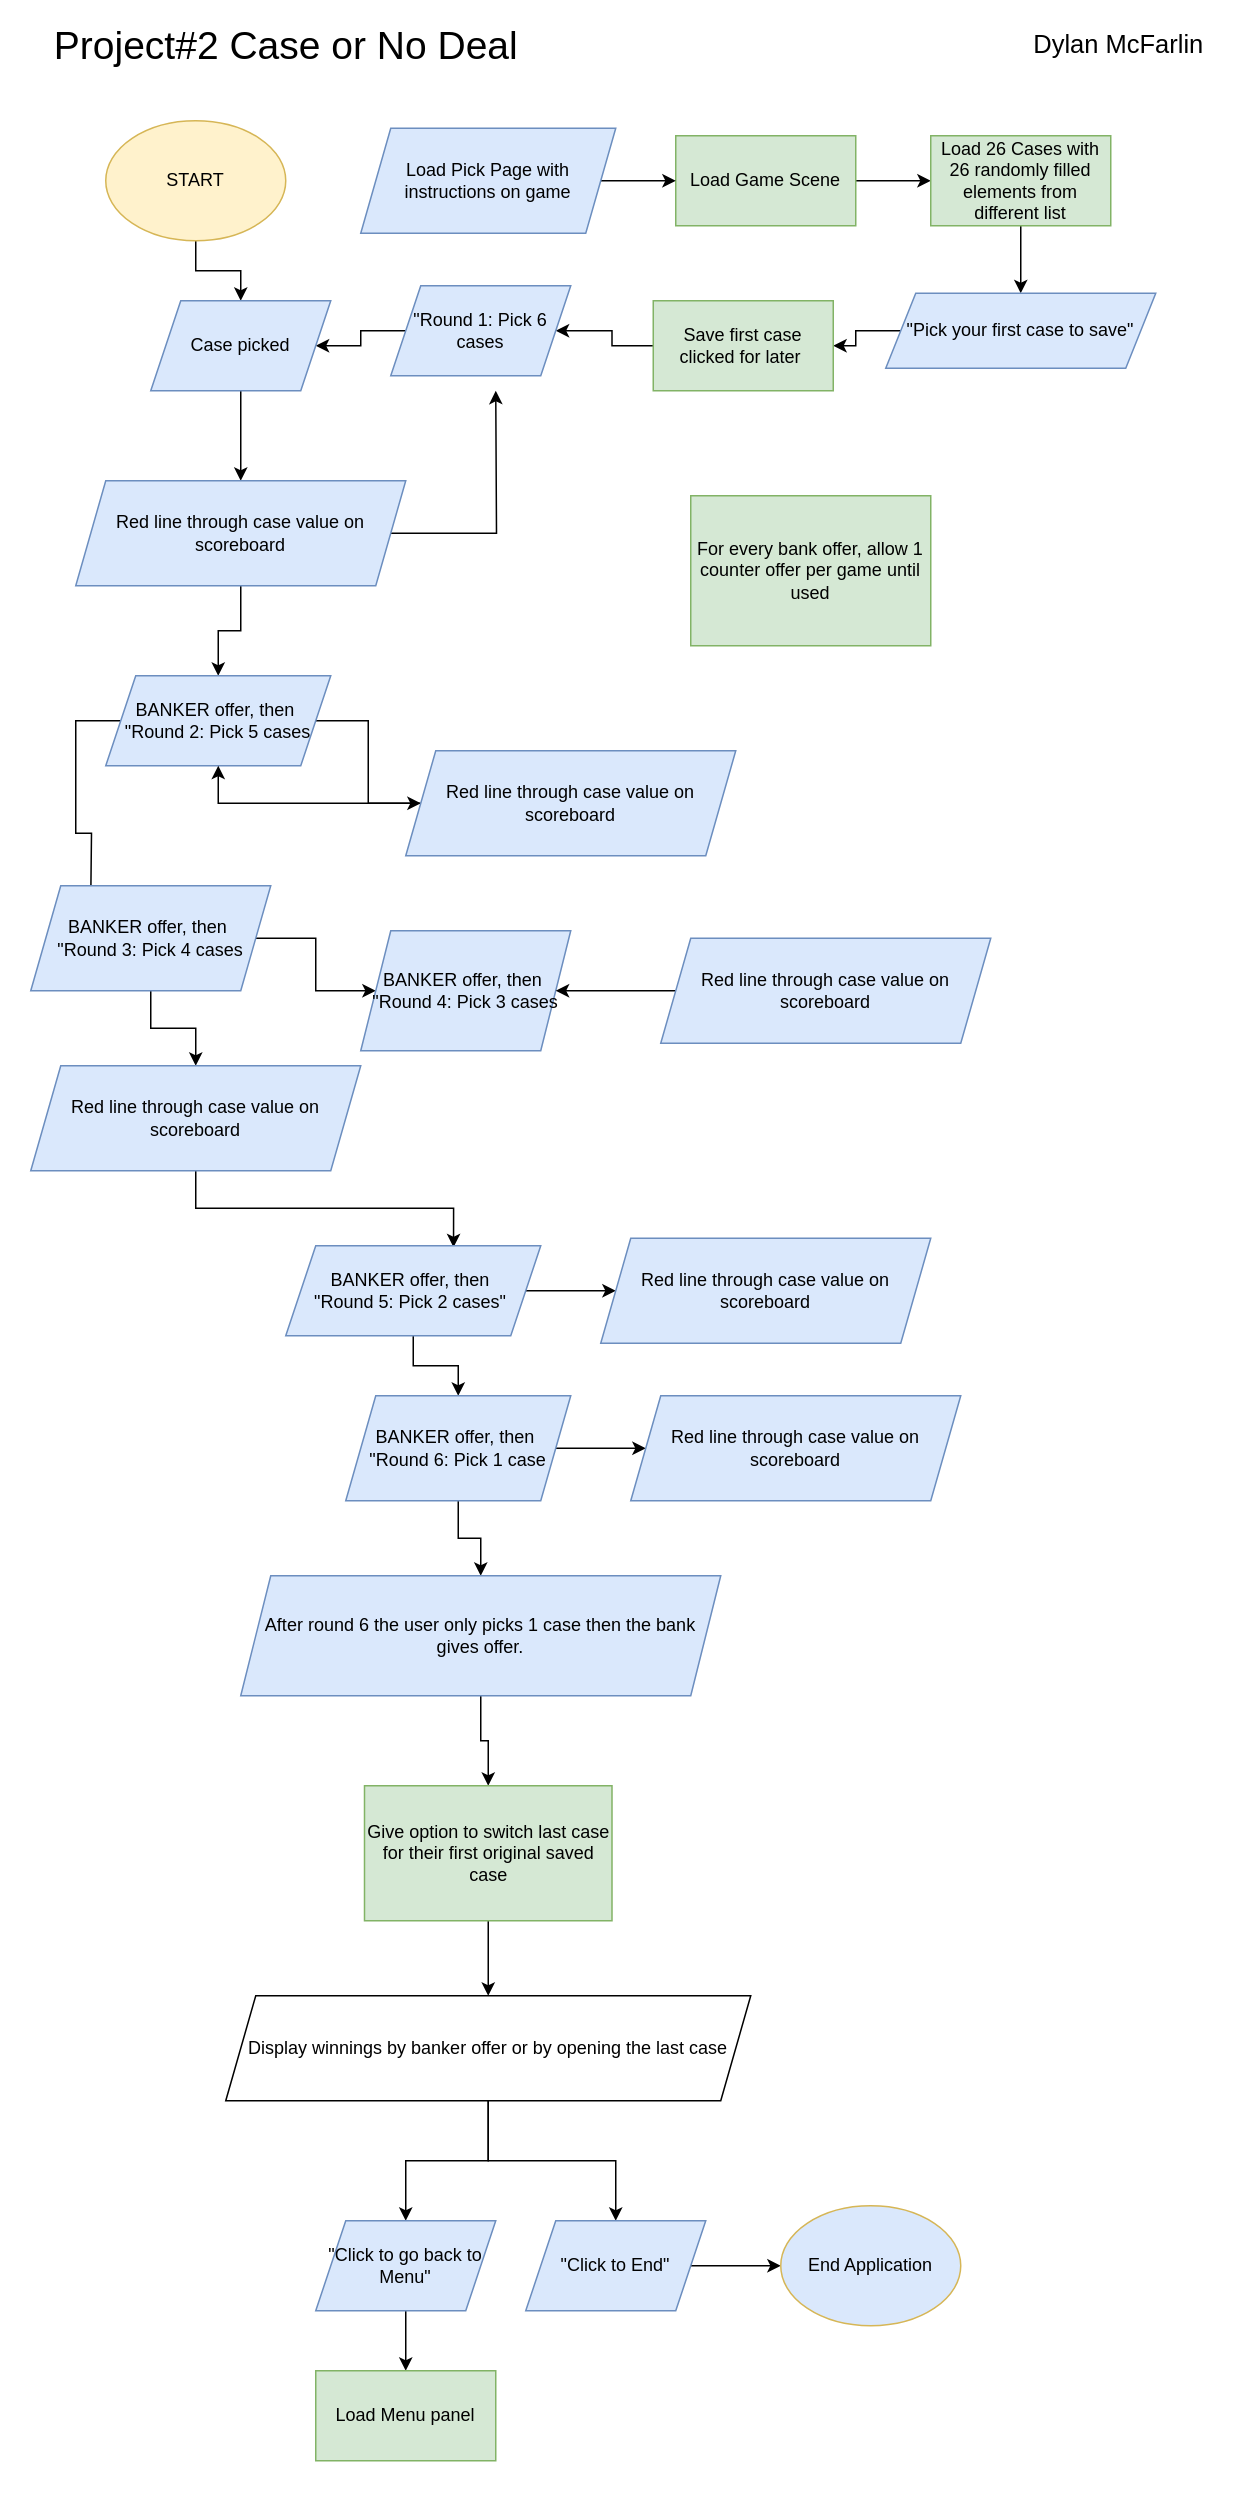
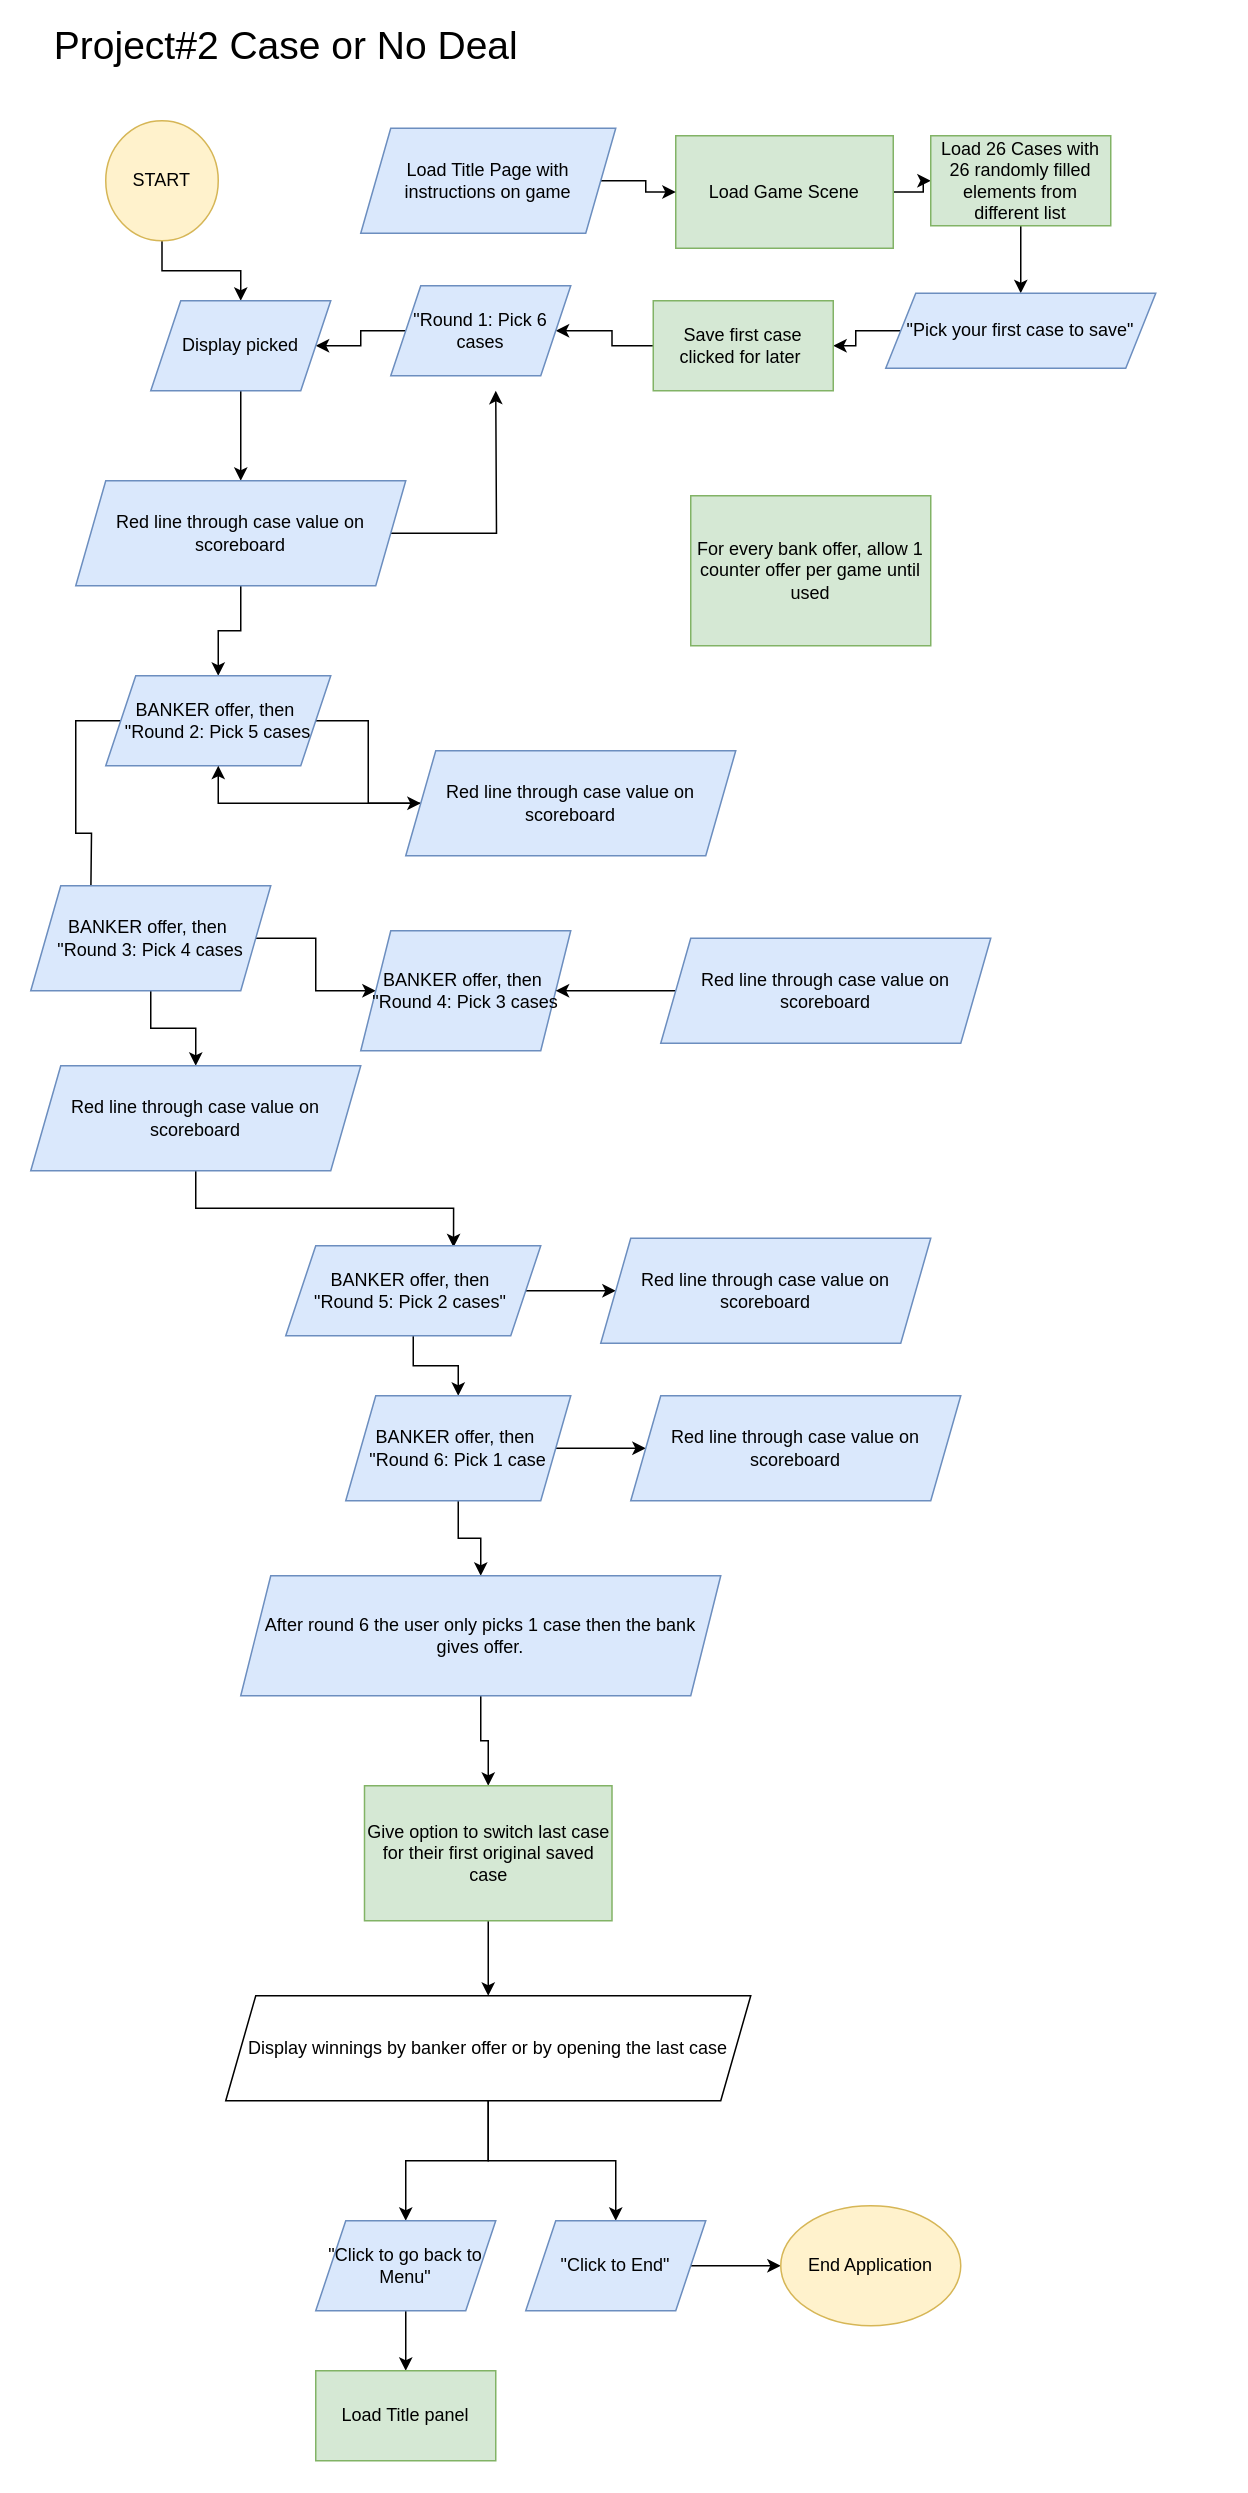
(1118, 46) -> none
(196, 181) -> (162, 181)
(488, 181) -> (488, 181)
(766, 181) -> (785, 192)
(241, 346) -> (241, 346)
(871, 2266) -> (871, 2266)
(406, 2416) -> (406, 2416)
